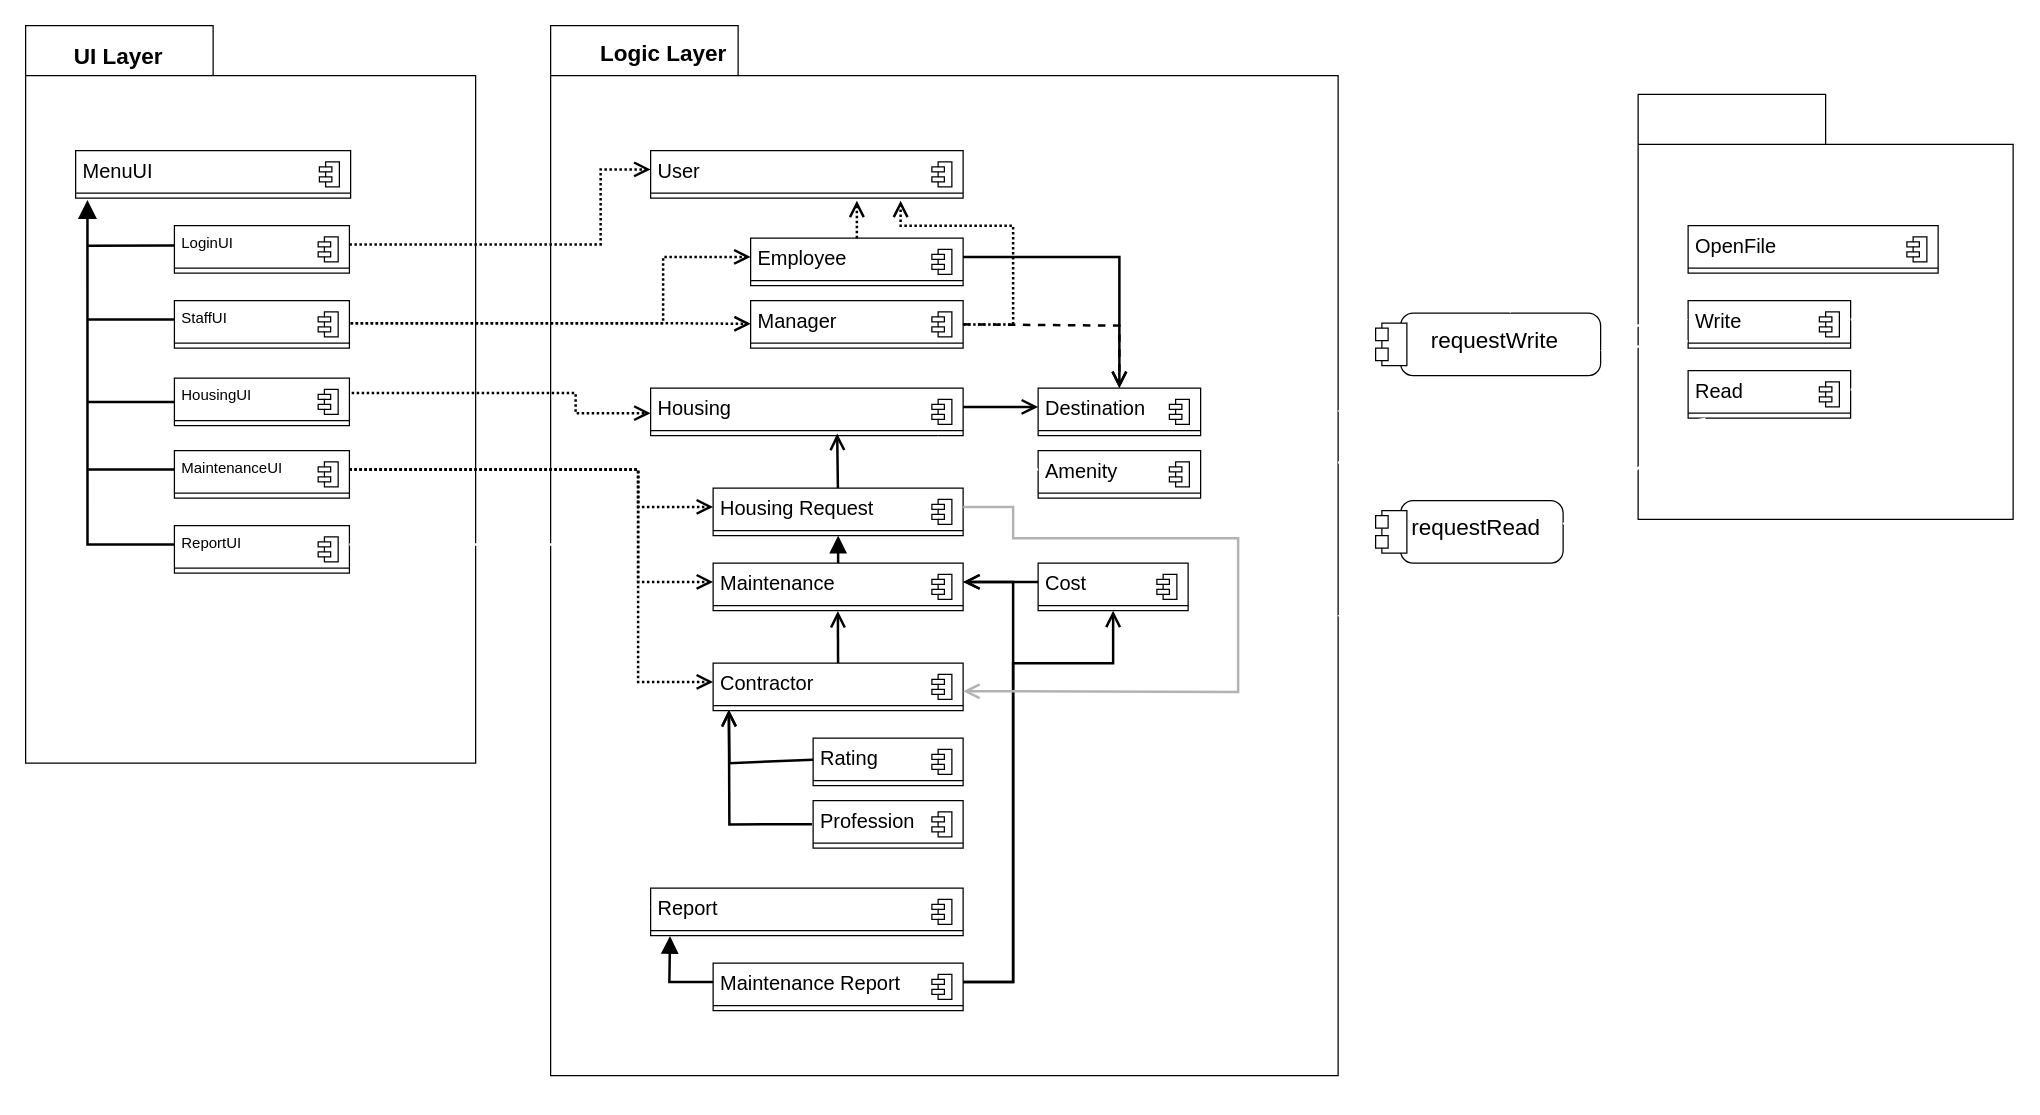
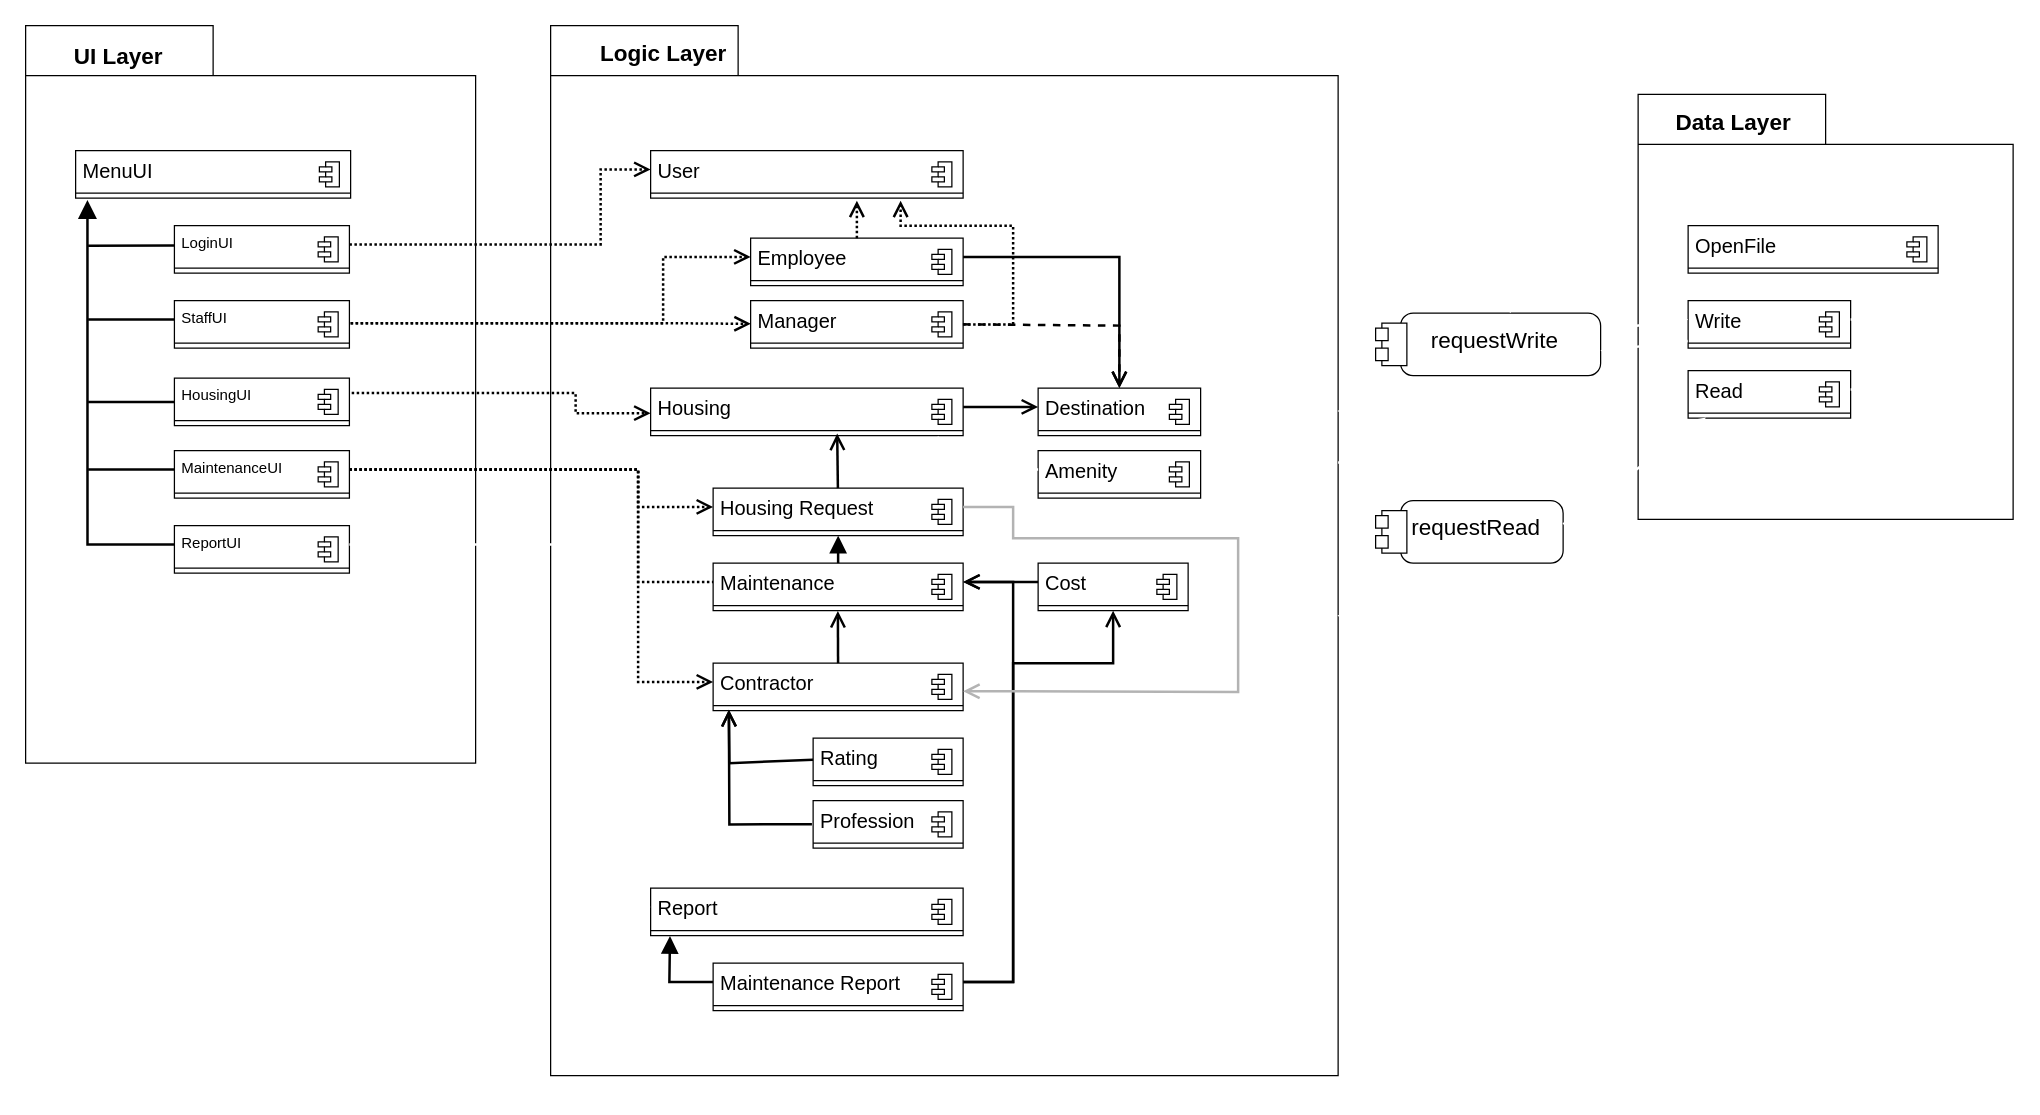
none -> (1733, 123)
(704, 582) -> (706, 582)
